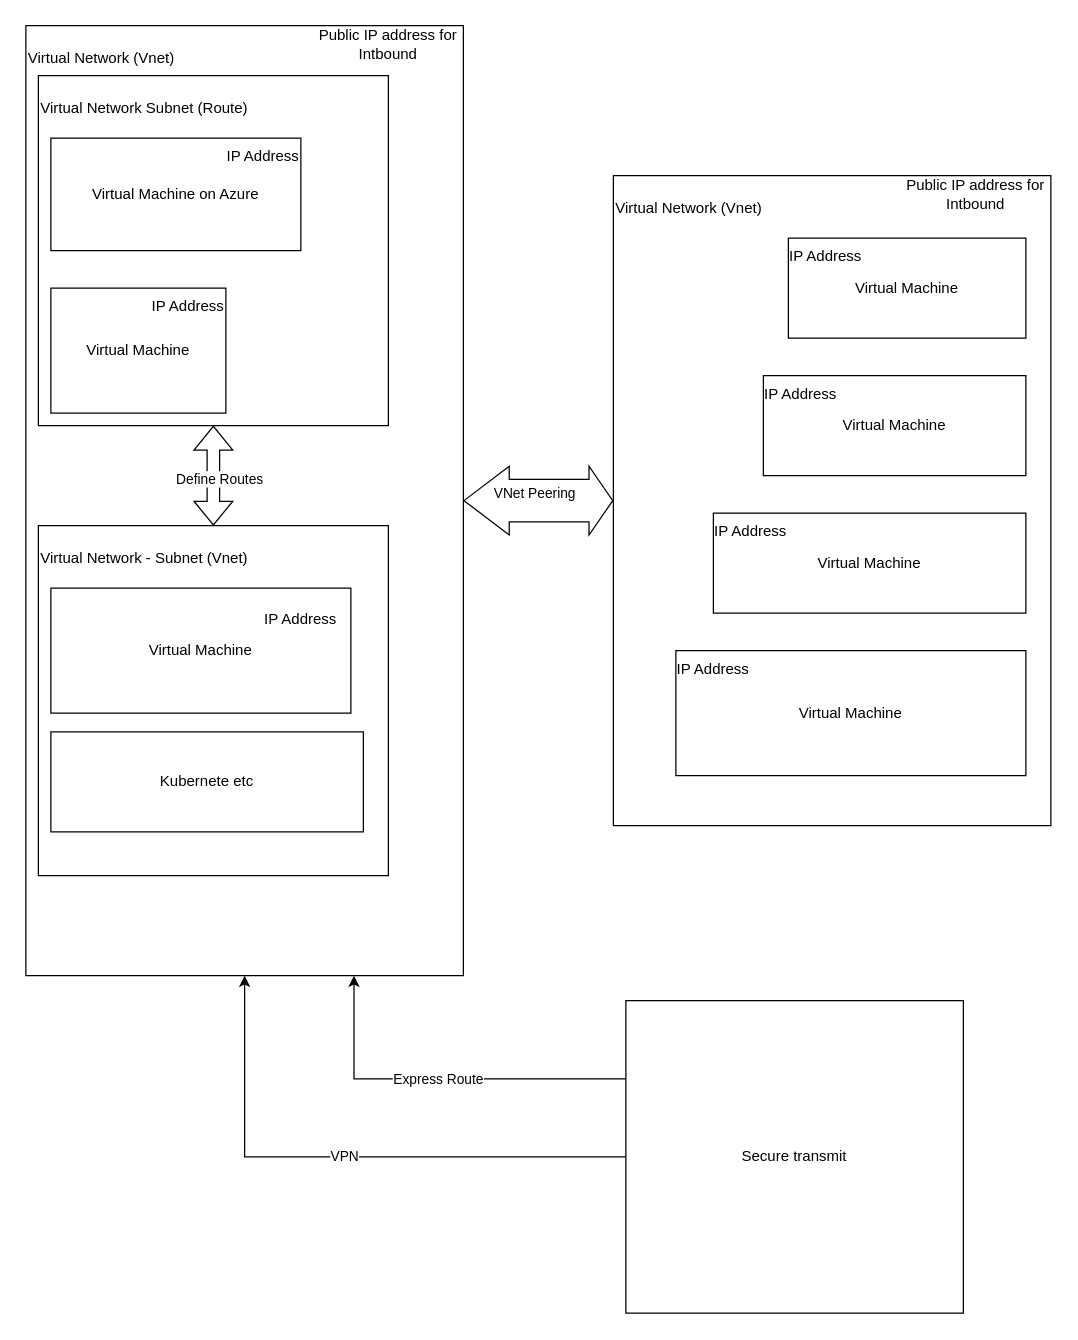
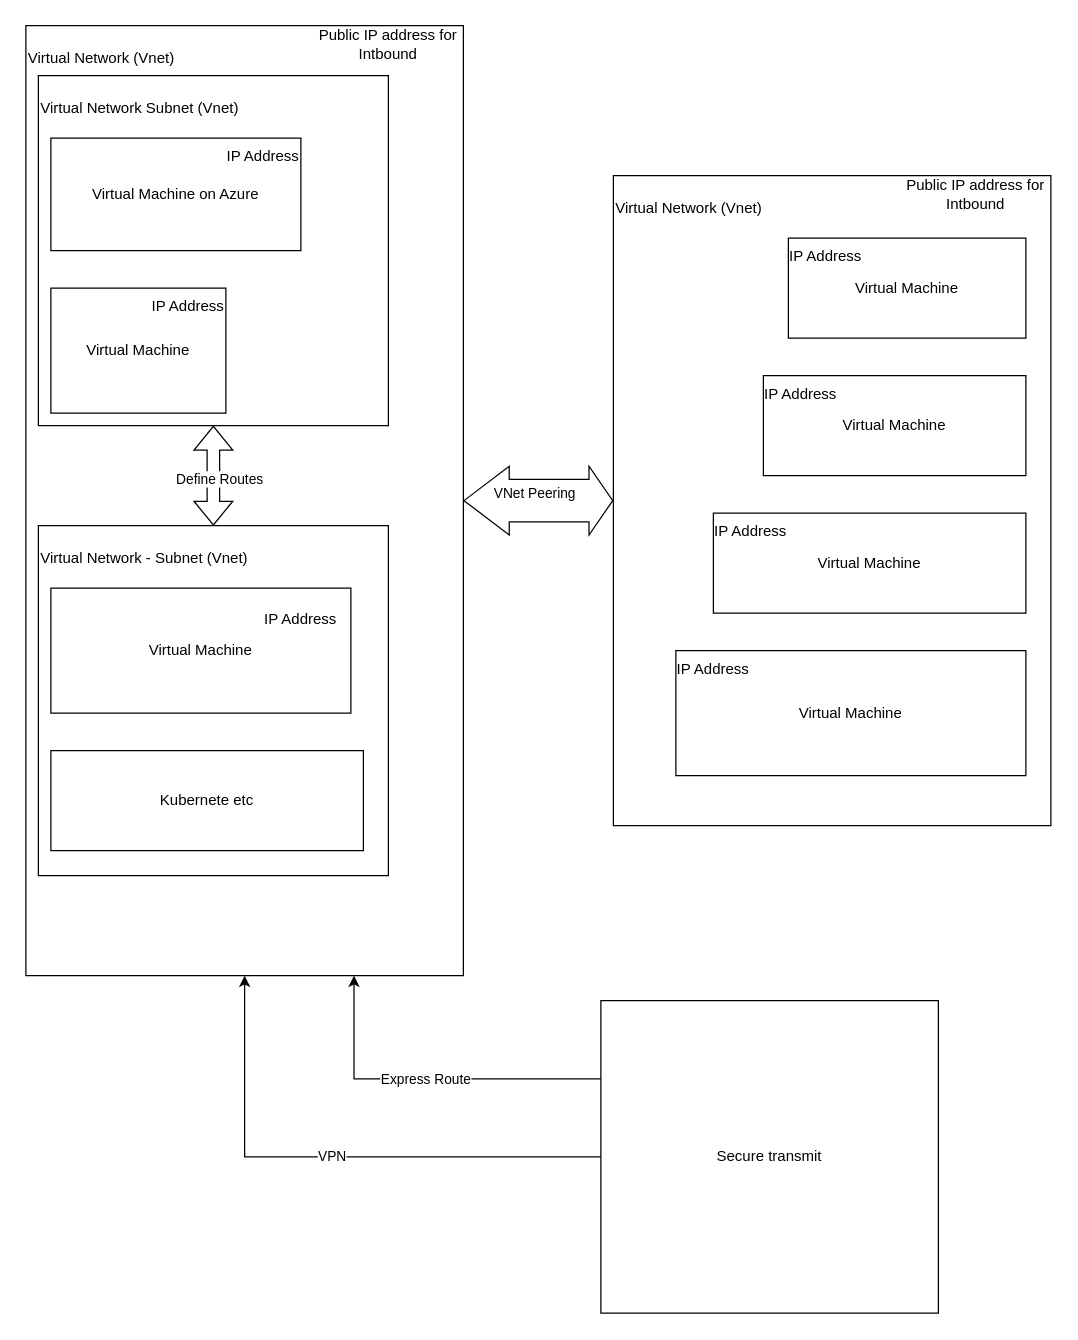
(157, 93) -> (153, 93)
(207, 782) -> (207, 801)
(794, 1157) -> (769, 1157)
